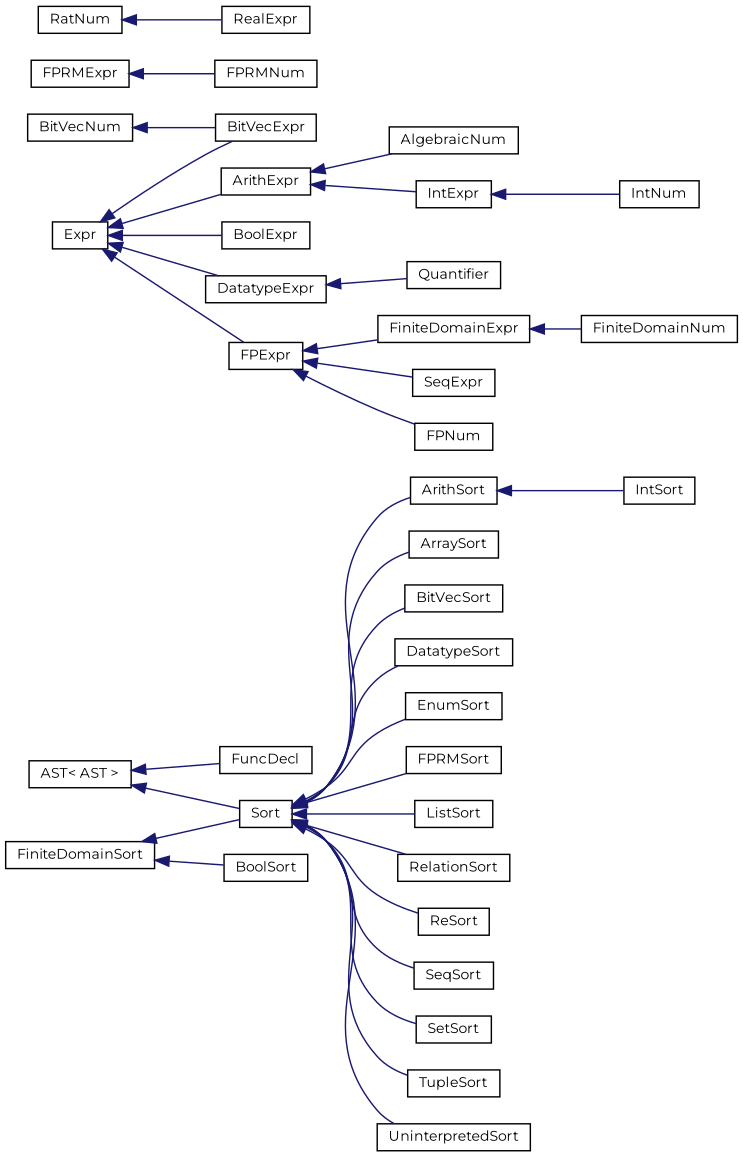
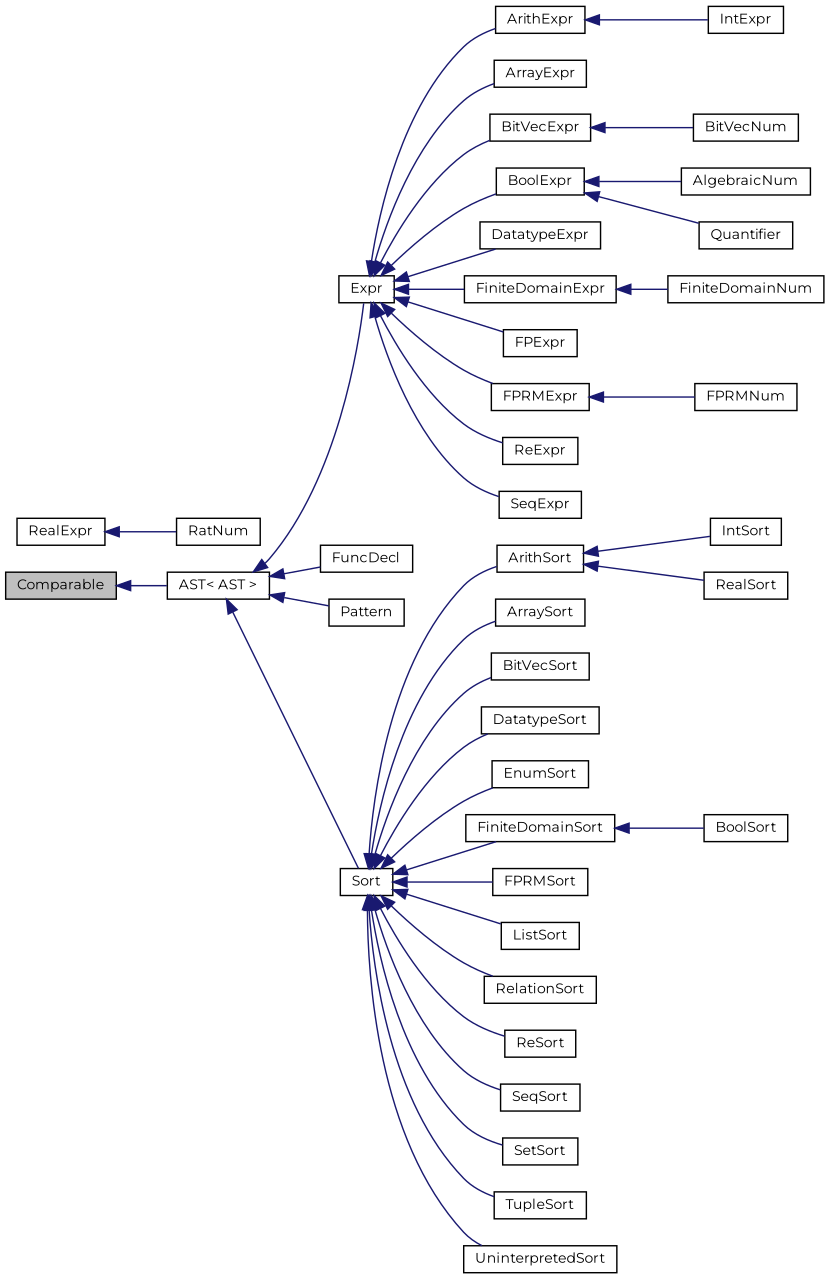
(179, 20) -> (148, 532)
none -> (540, 74)
(181, 128) -> (649, 128)
(358, 161) -> (640, 182)
(659, 194) -> none
(374, 281) -> (649, 210)
(347, 344) -> (436, 289)
none -> (439, 353)
(365, 370) -> (418, 421)
(454, 437) -> none
none -> (332, 441)
none -> (540, 451)
none -> (61, 586)
none -> (746, 586)
none -> (367, 613)
(198, 829) -> (451, 856)
